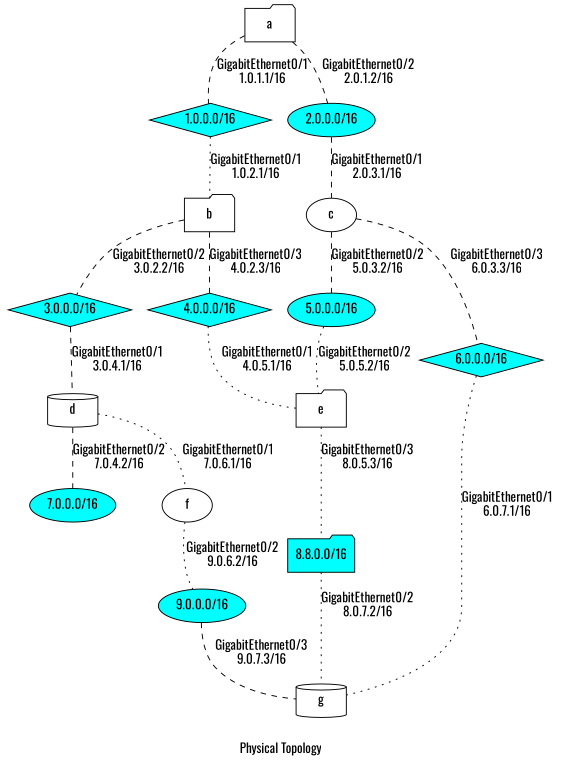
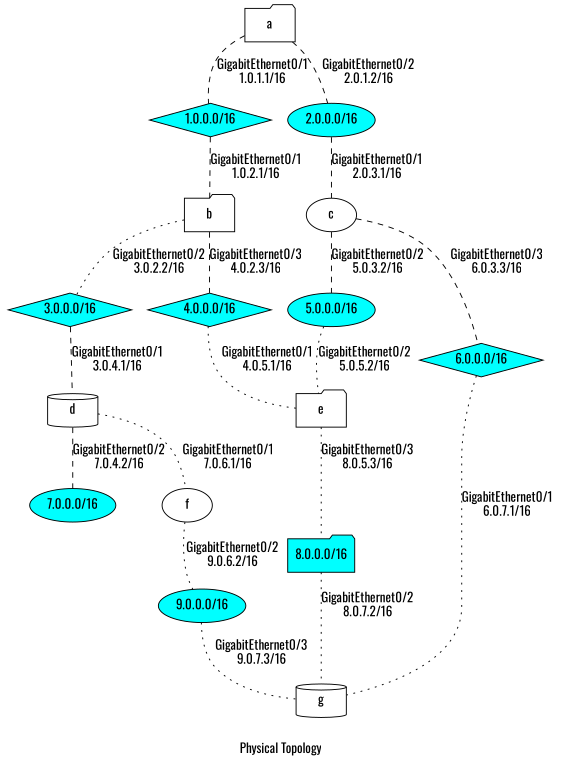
(210, 167) -> (210, 167)
(120, 243) -> (120, 243)
(321, 556) -> (321, 556)
(231, 680) -> (231, 680)
